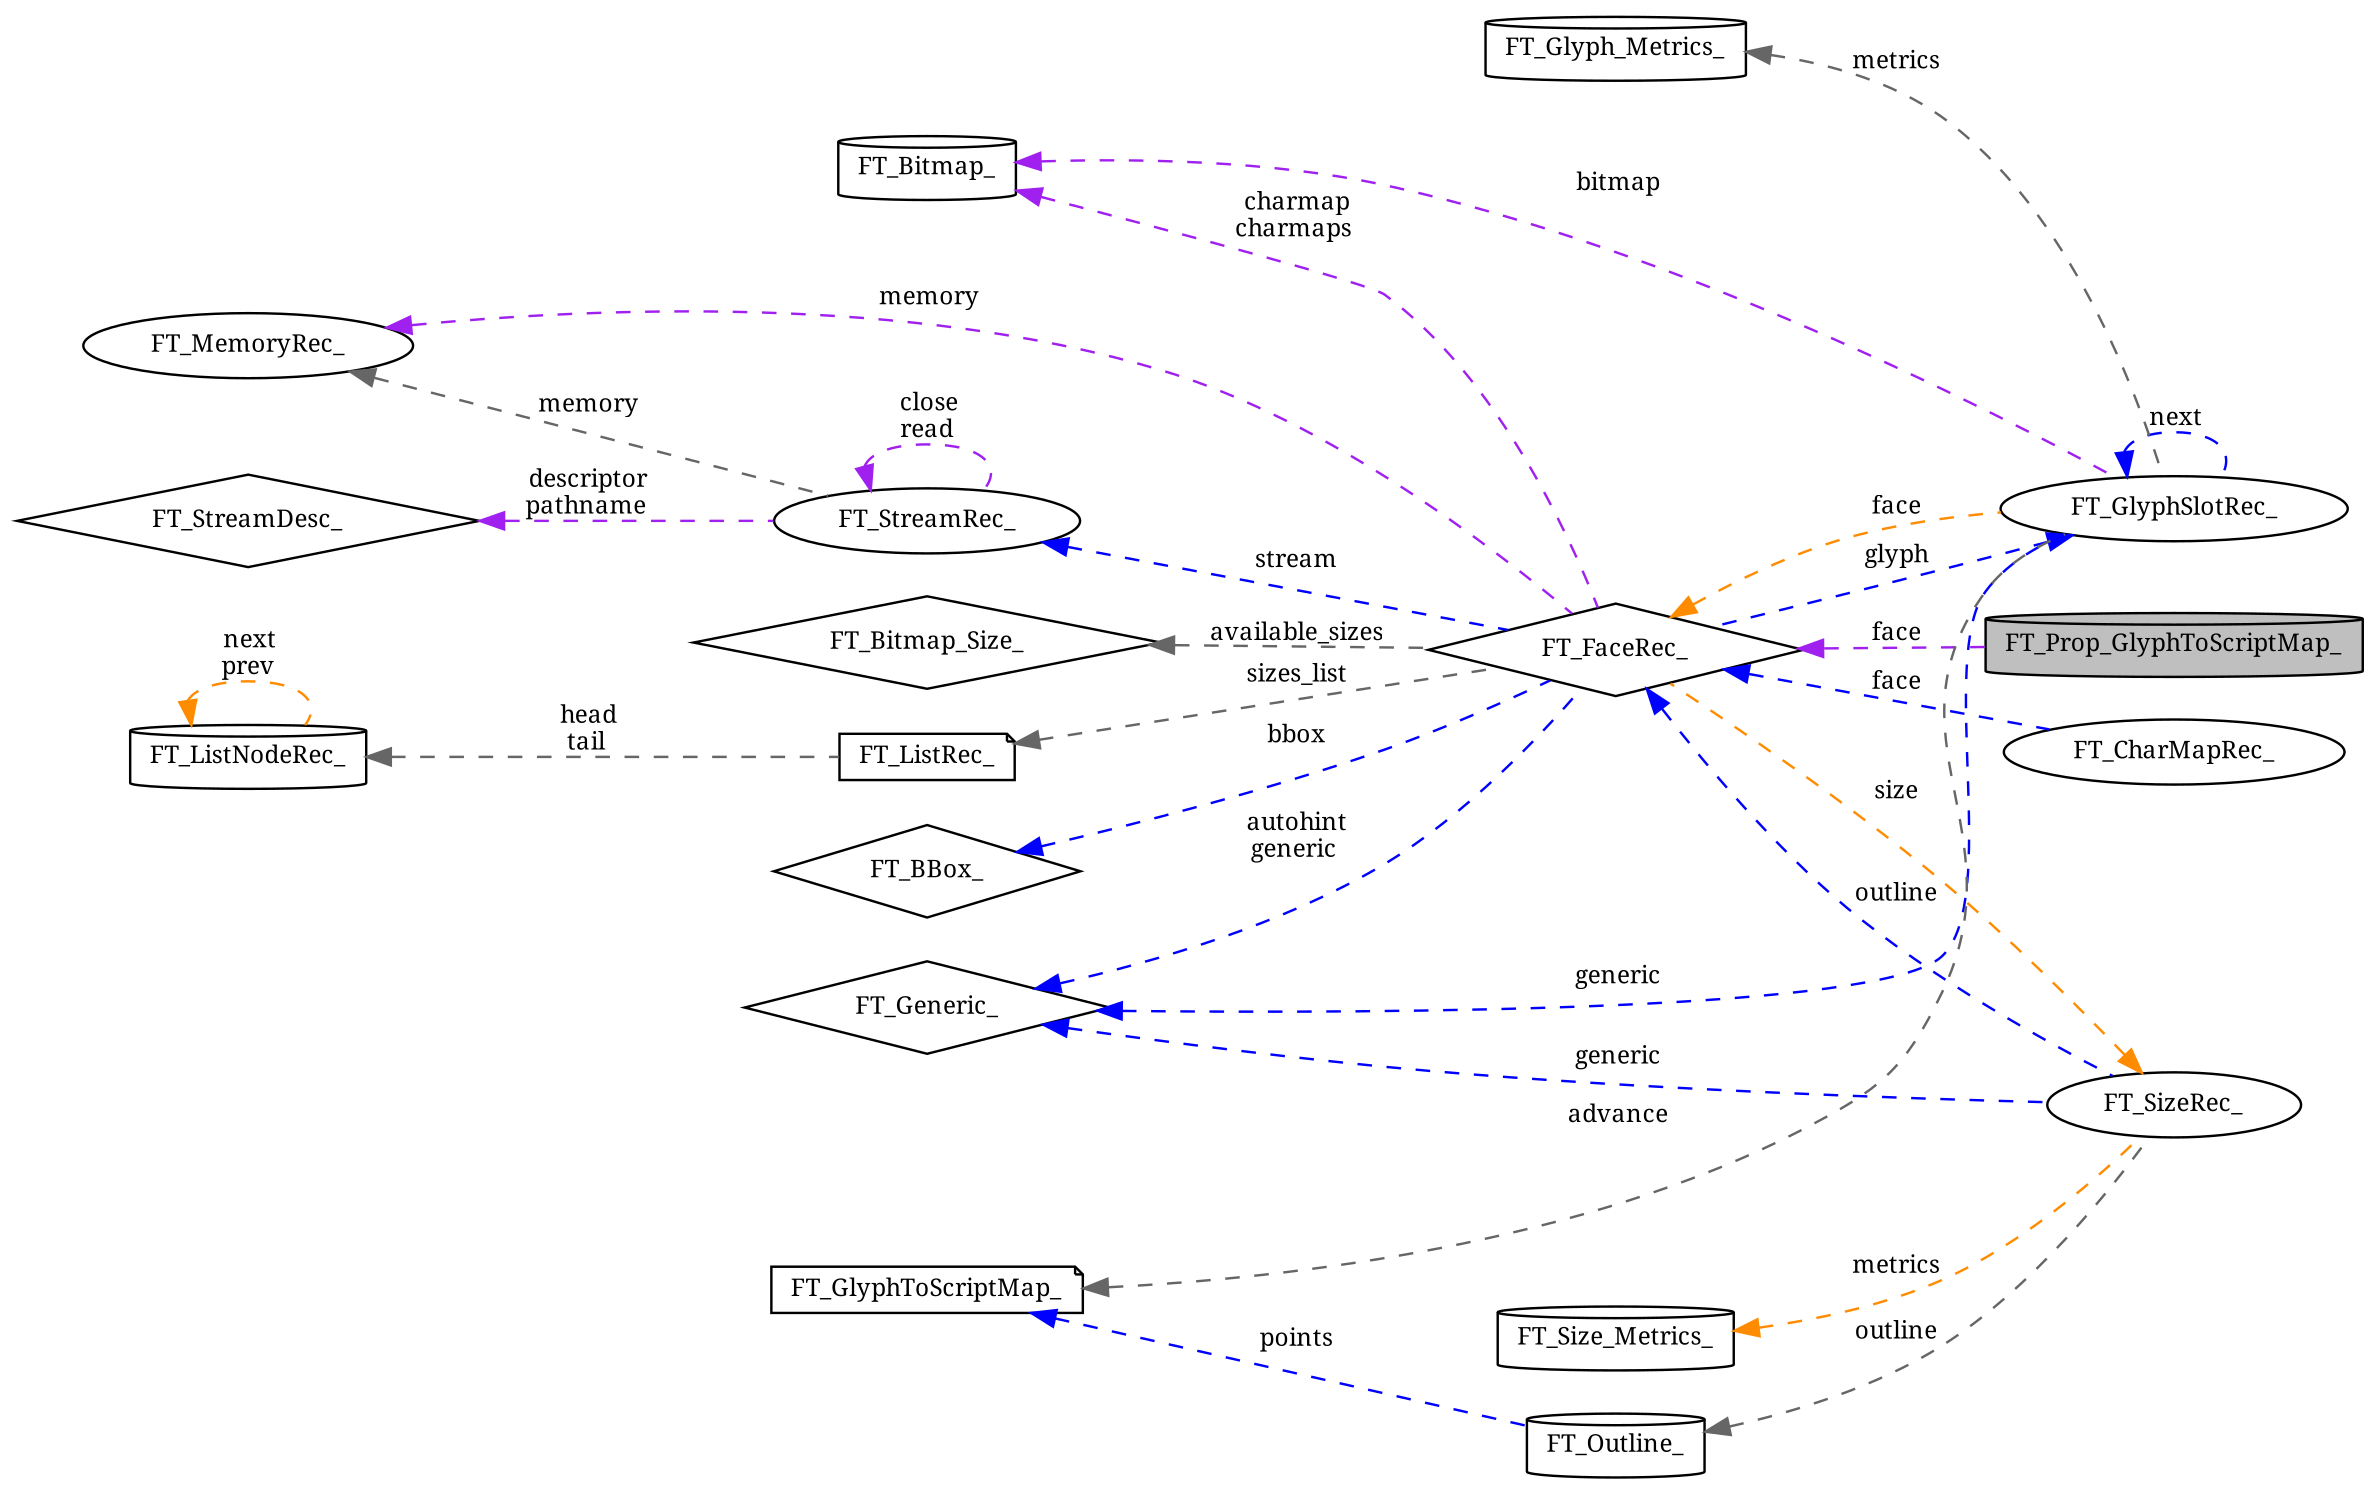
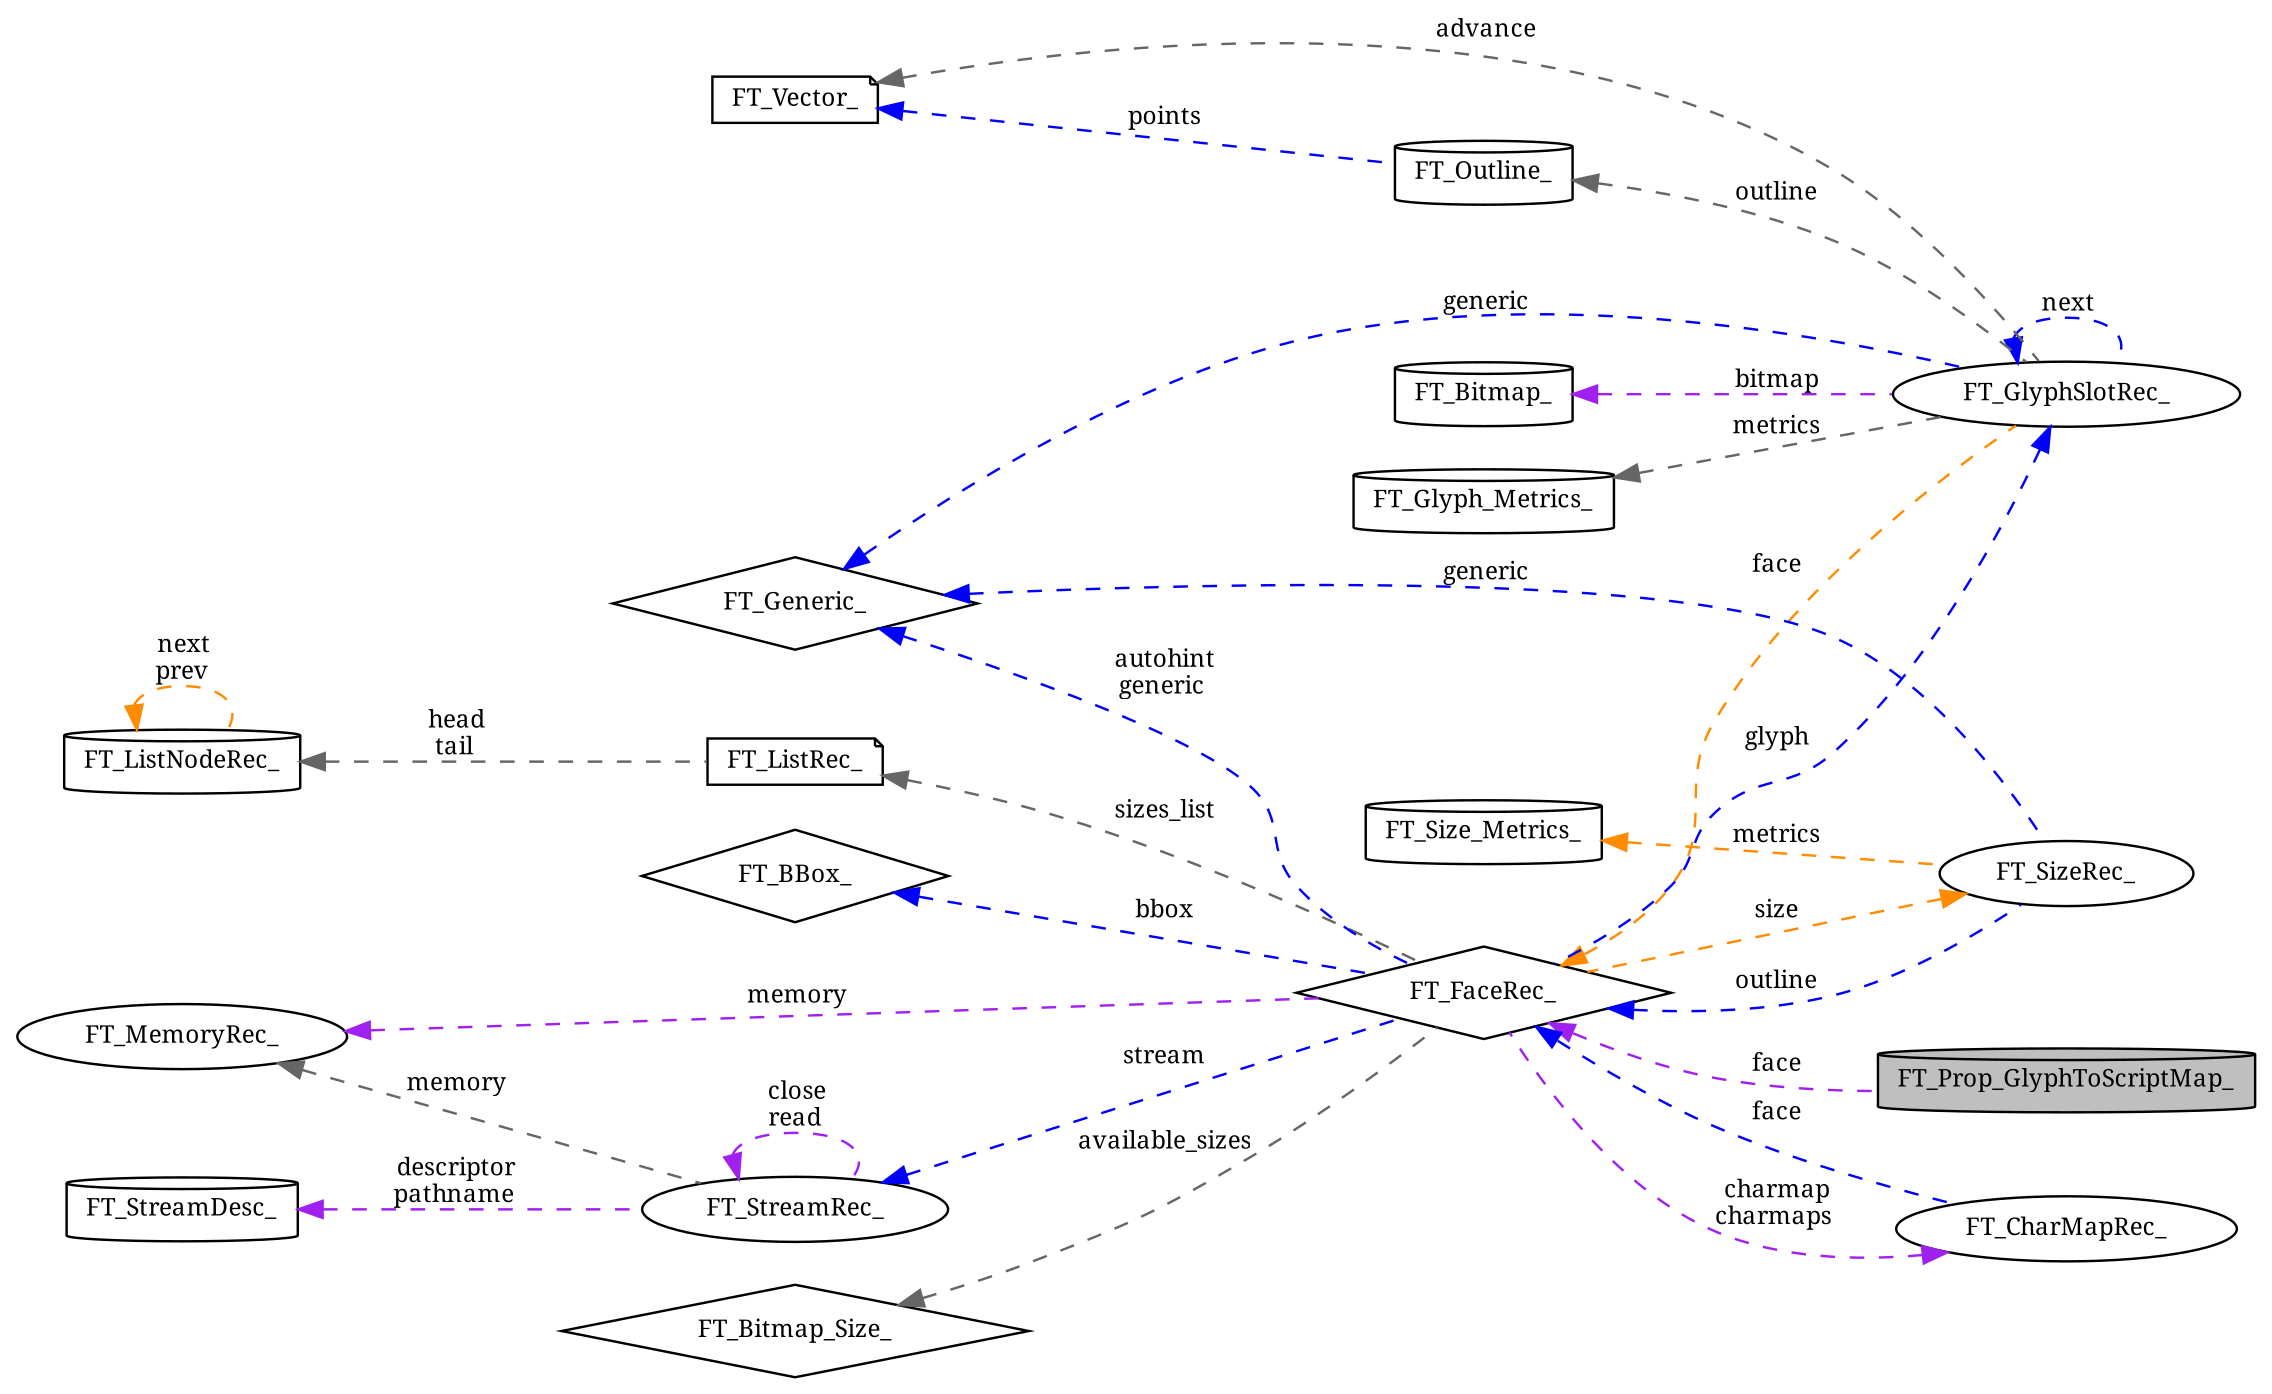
(1394, 303) -> (1680, 1213)
(248, 521) -> (182, 1209)
(927, 1290) -> (795, 100)
(1970, 1326) -> (1827, 238)
